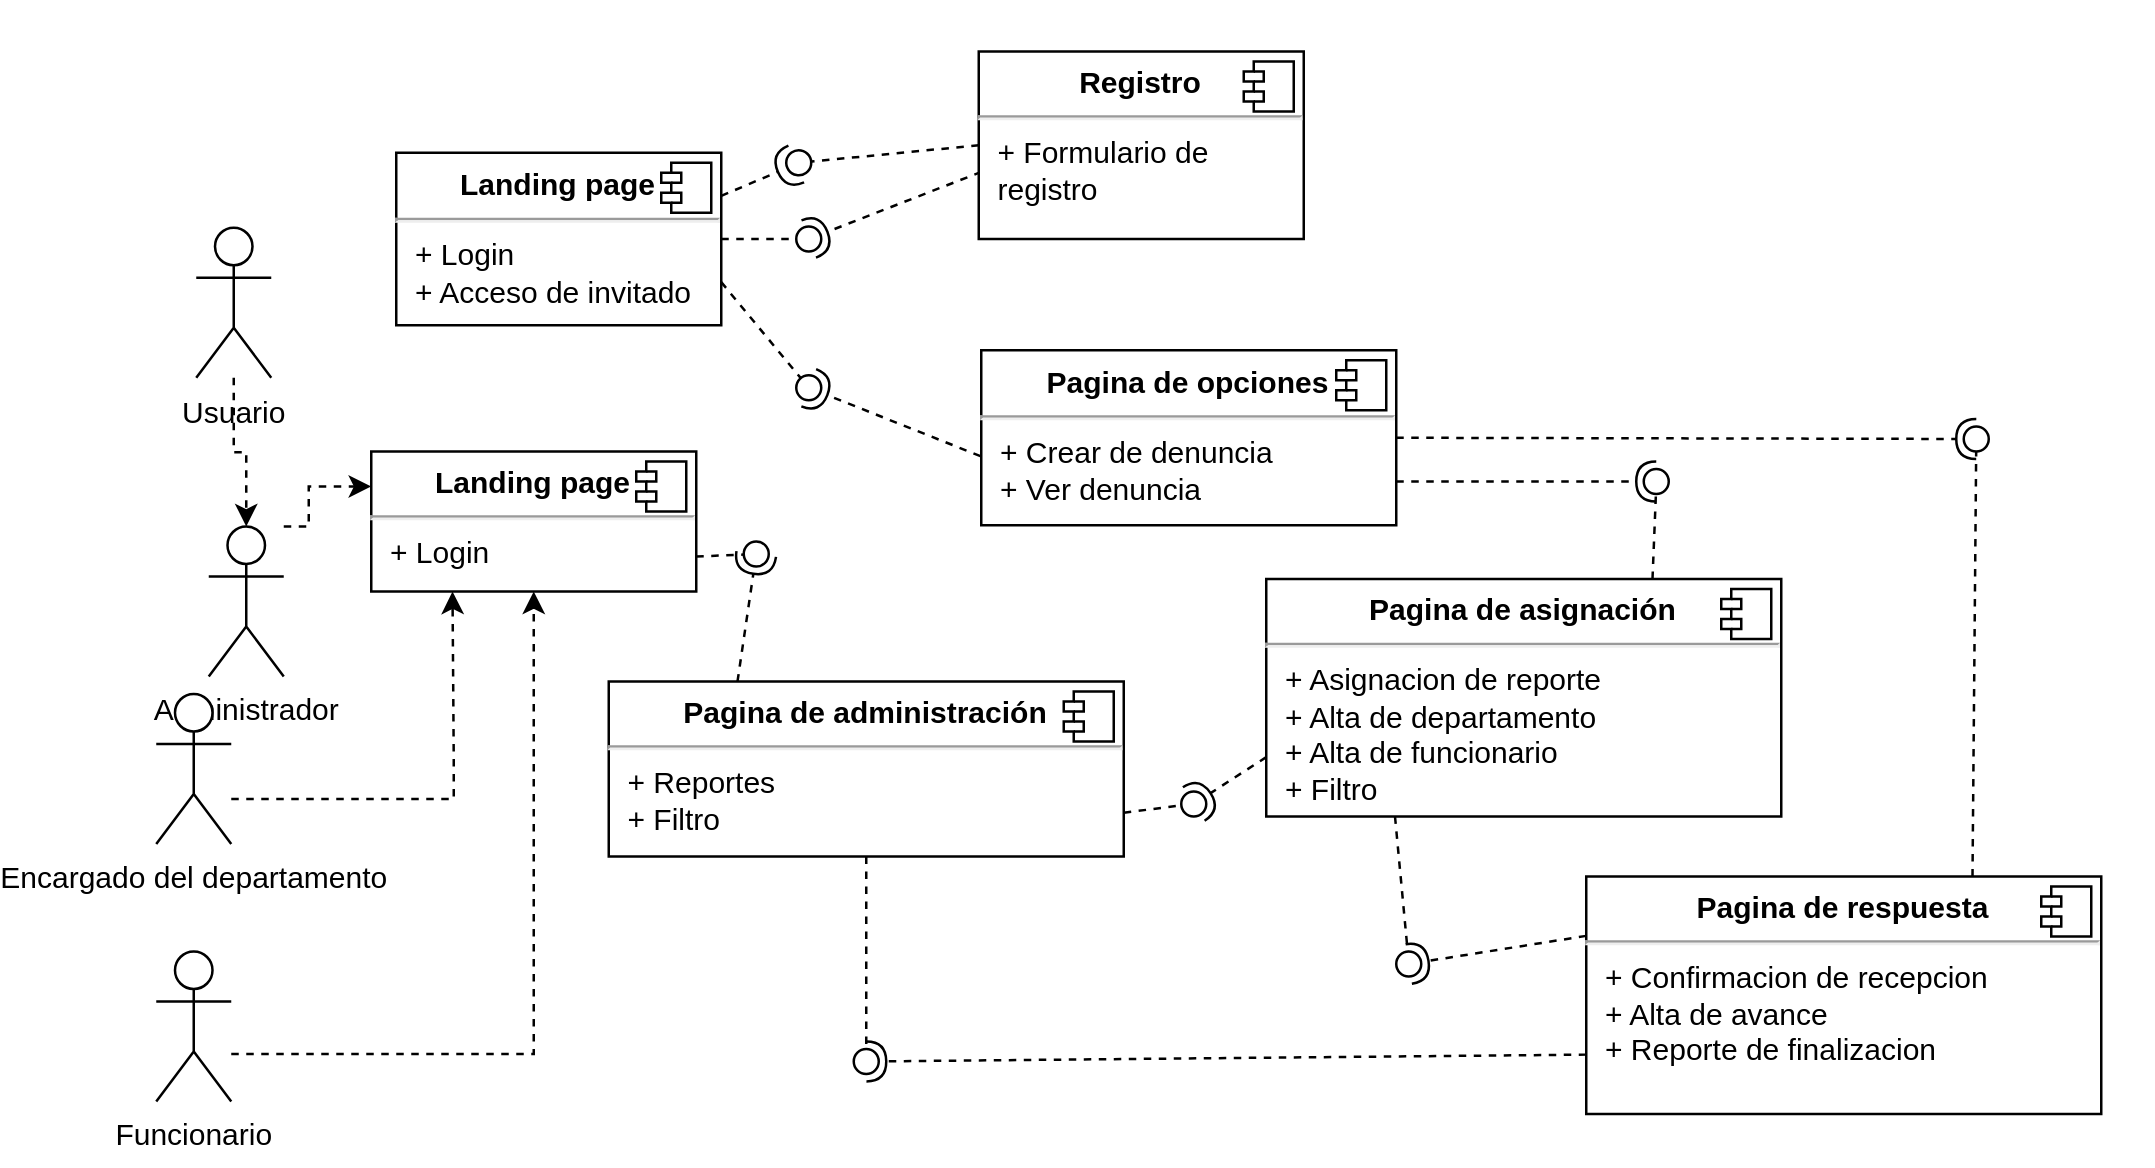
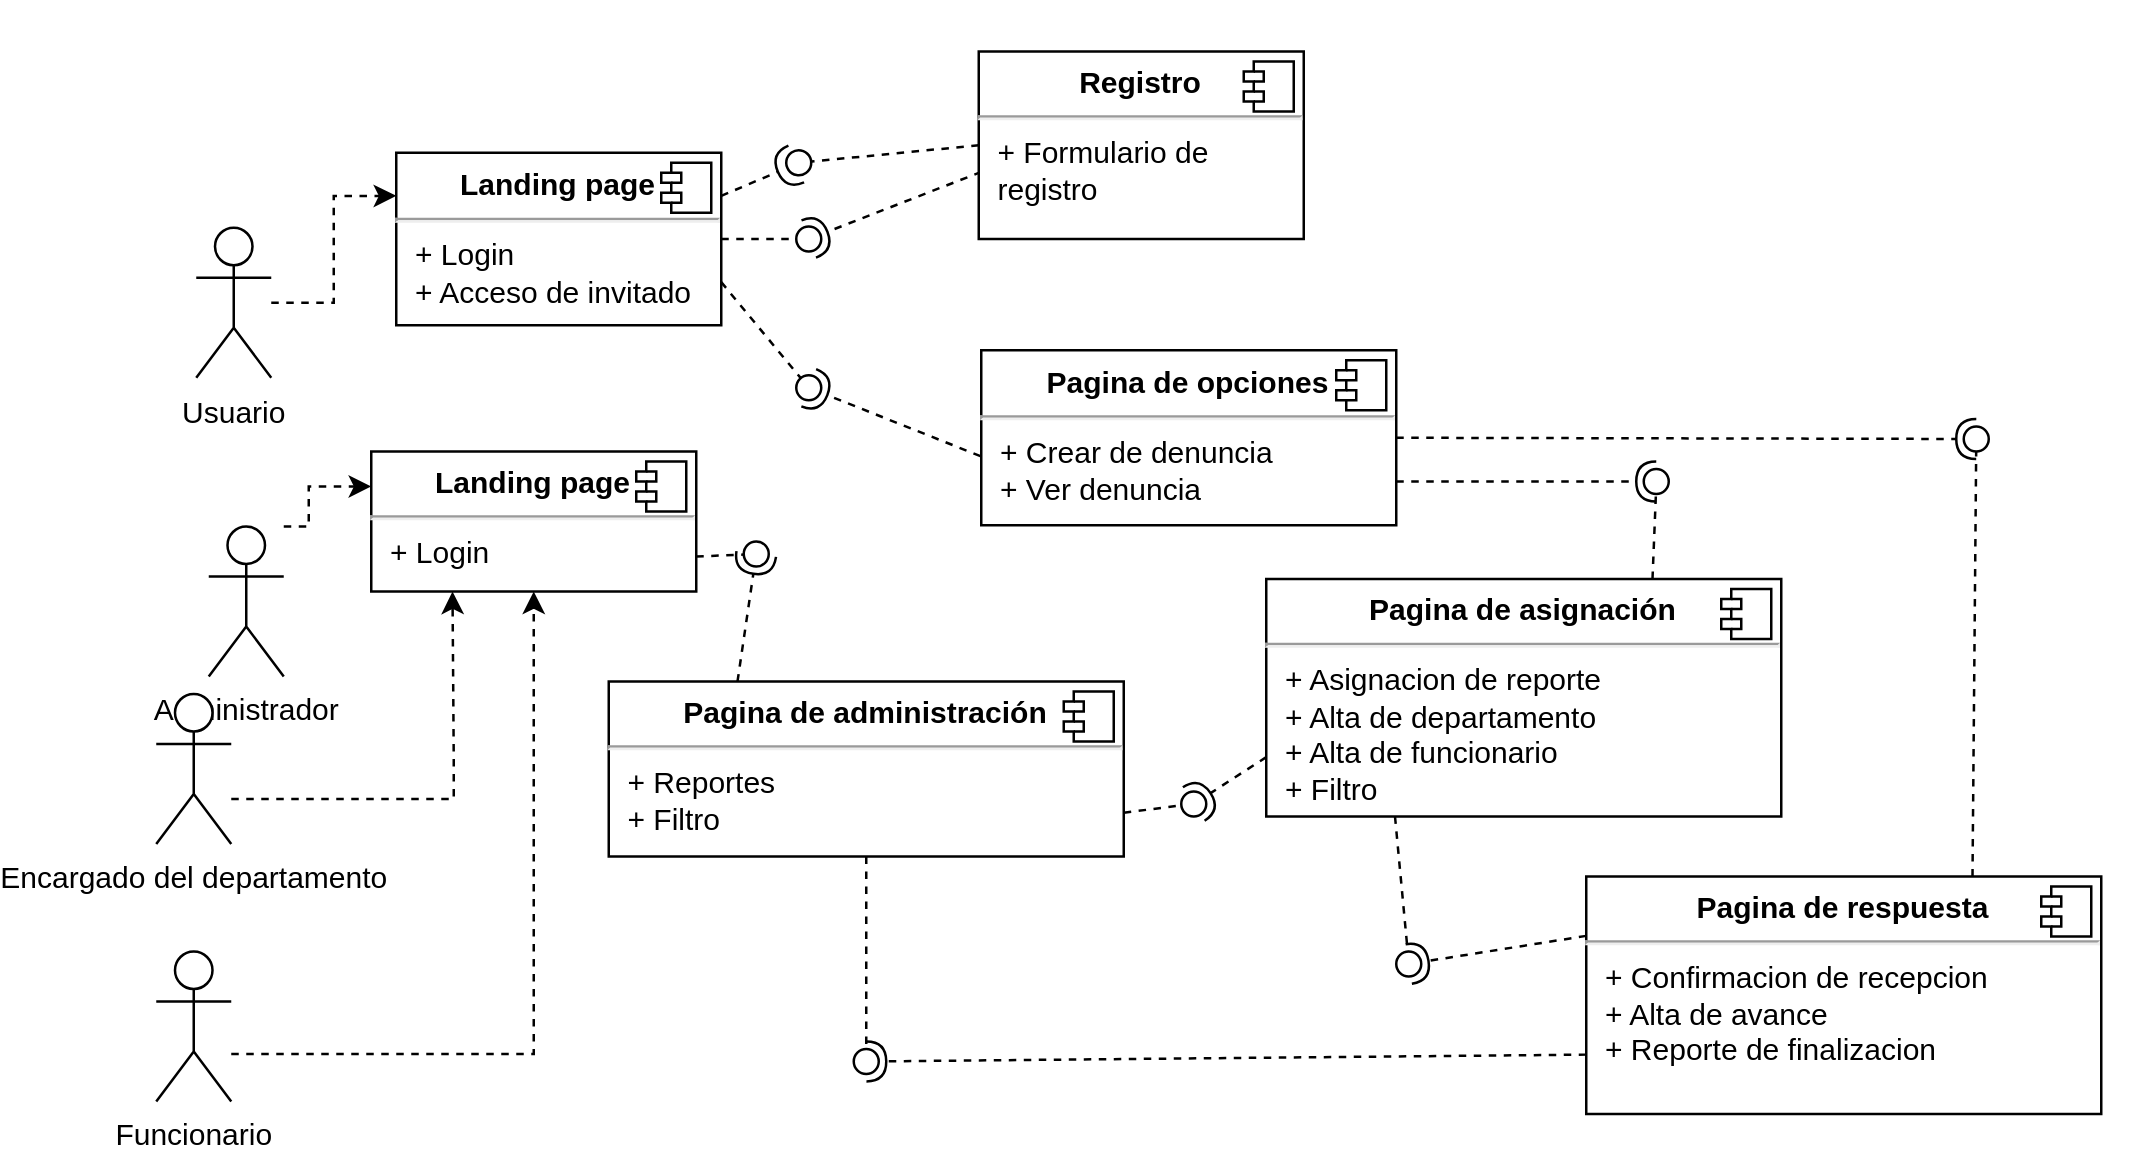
(234, 450) -> (334, 257)
